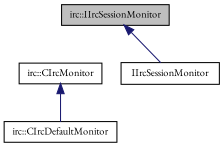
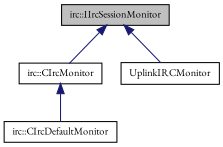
none -> (84, 48)
(170, 73) -> (170, 73)
